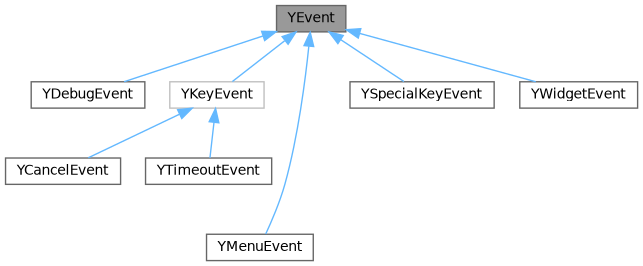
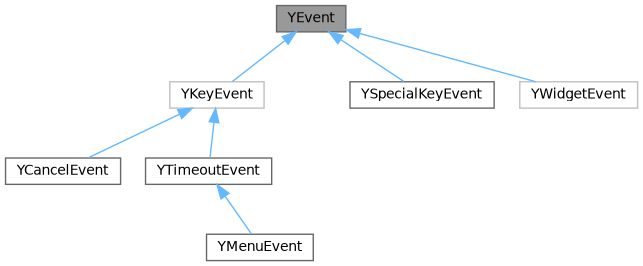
(88, 95) -> none
(579, 95) -> (579, 95)
(295, 142) -> (238, 215)
